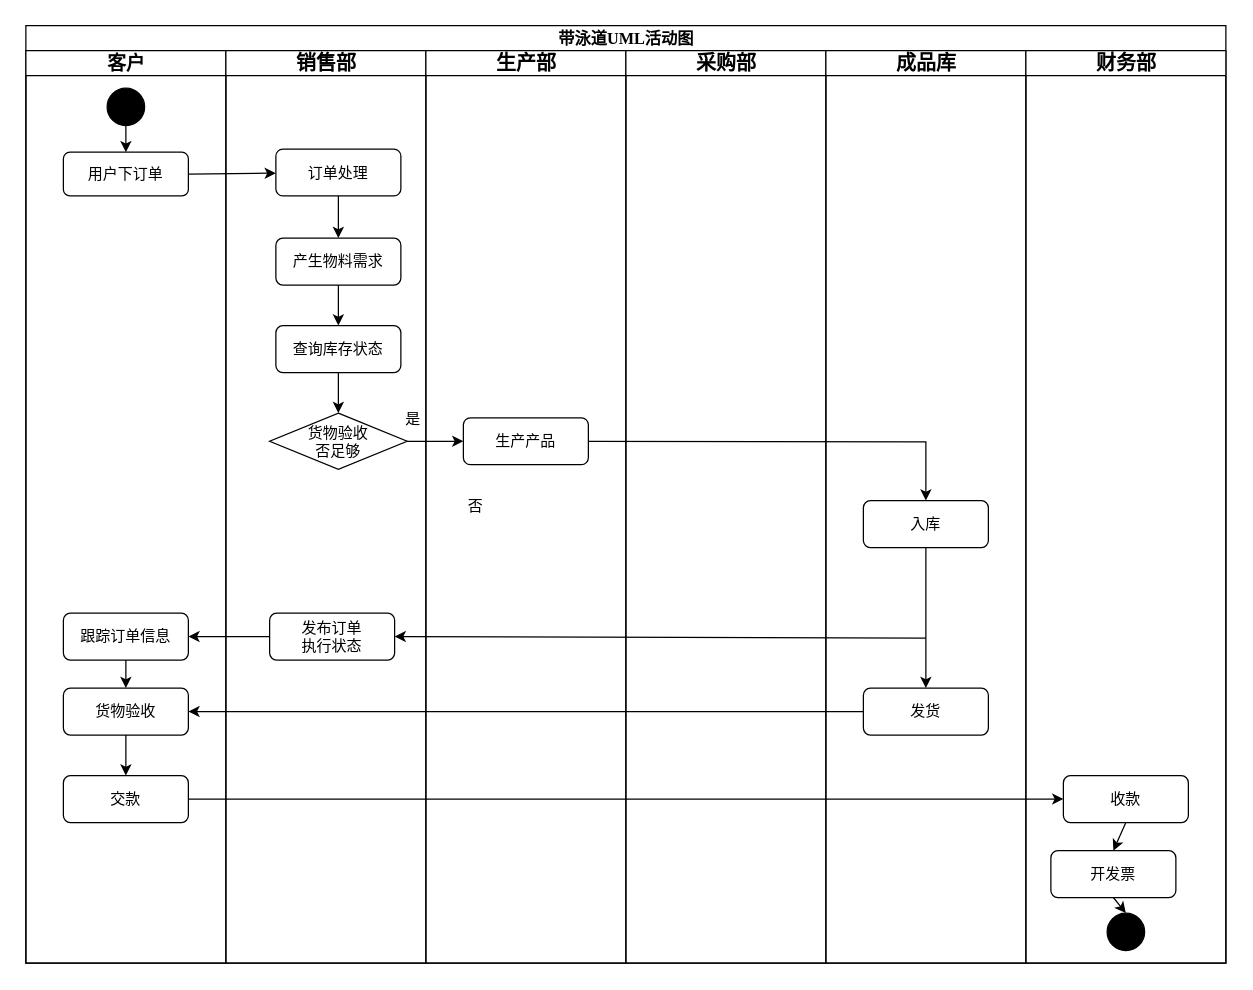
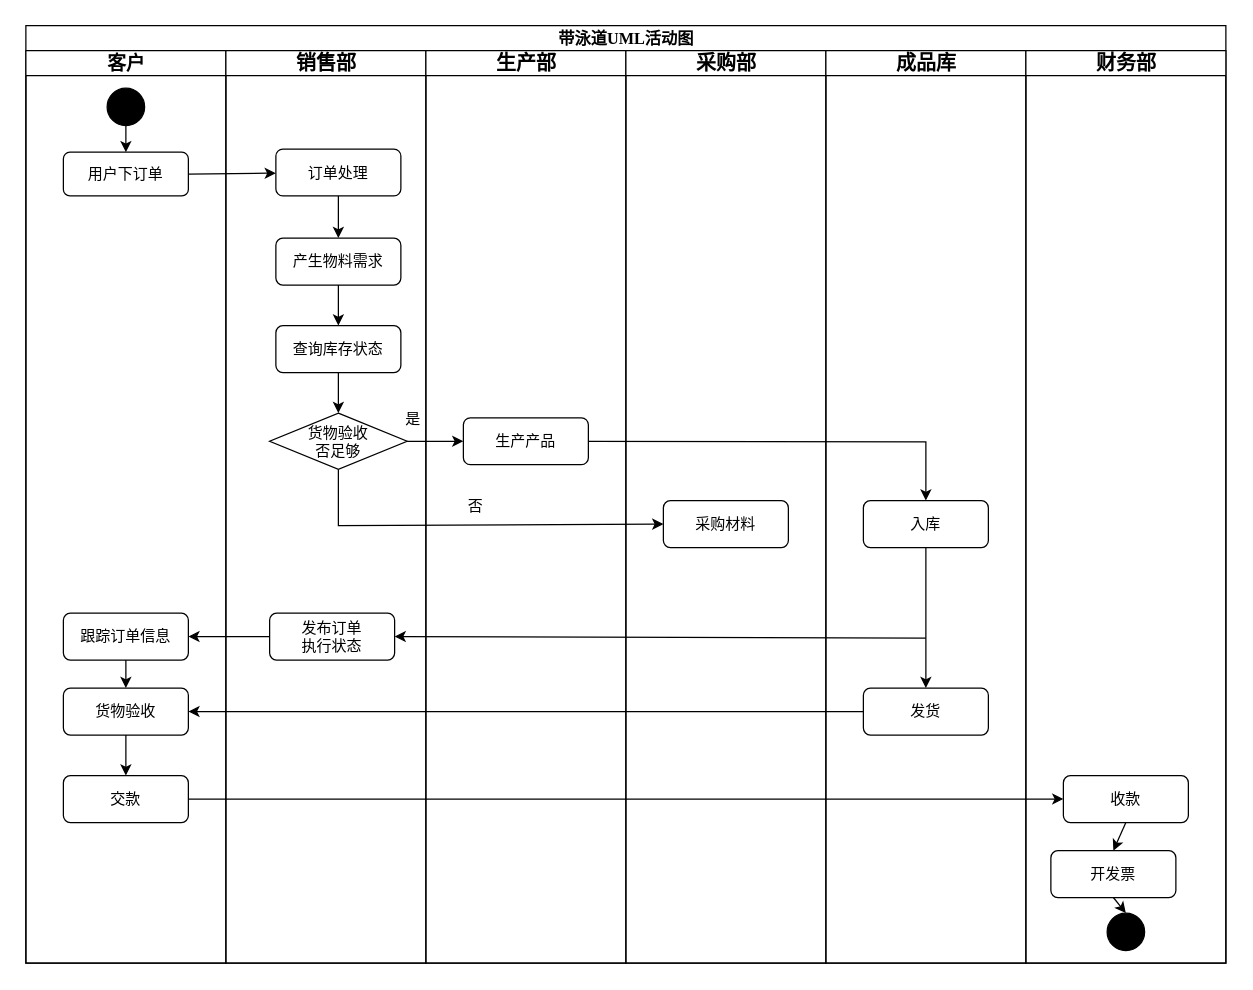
none -> (726, 524)
none -> (468, 525)
